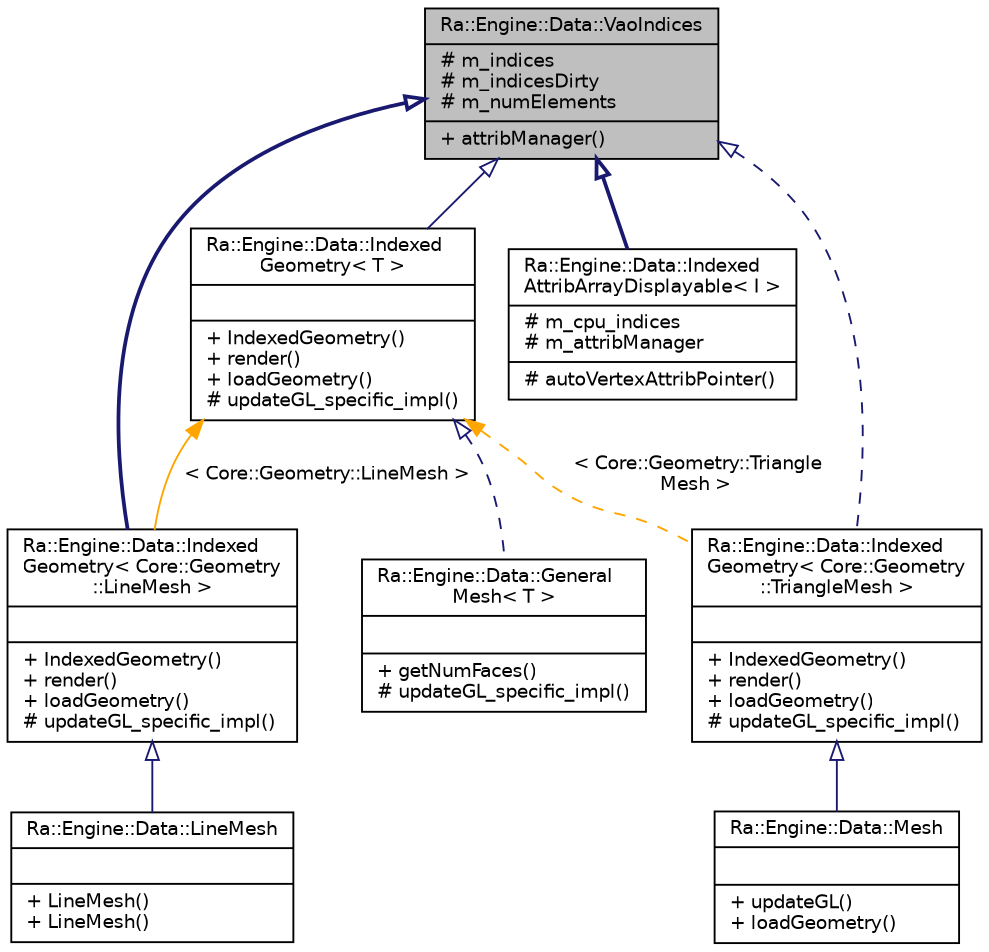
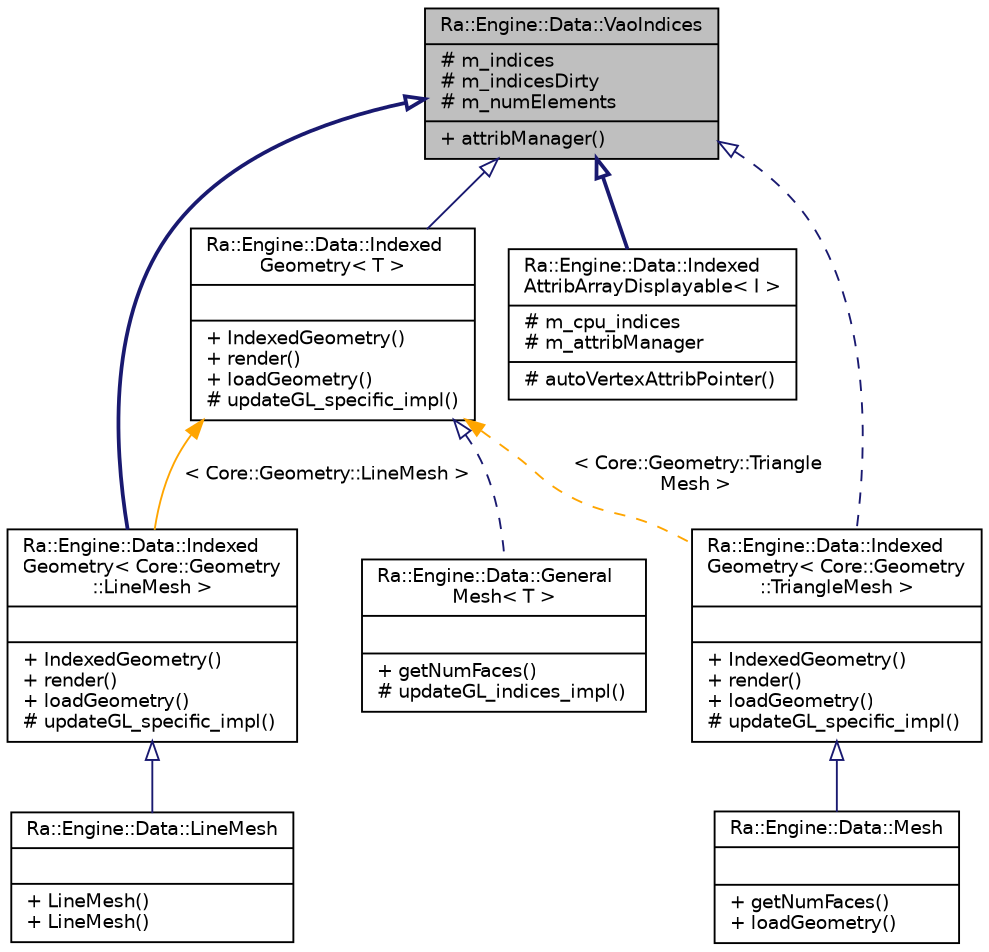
(504, 692) -> (502, 692)
(792, 903) -> (810, 903)
